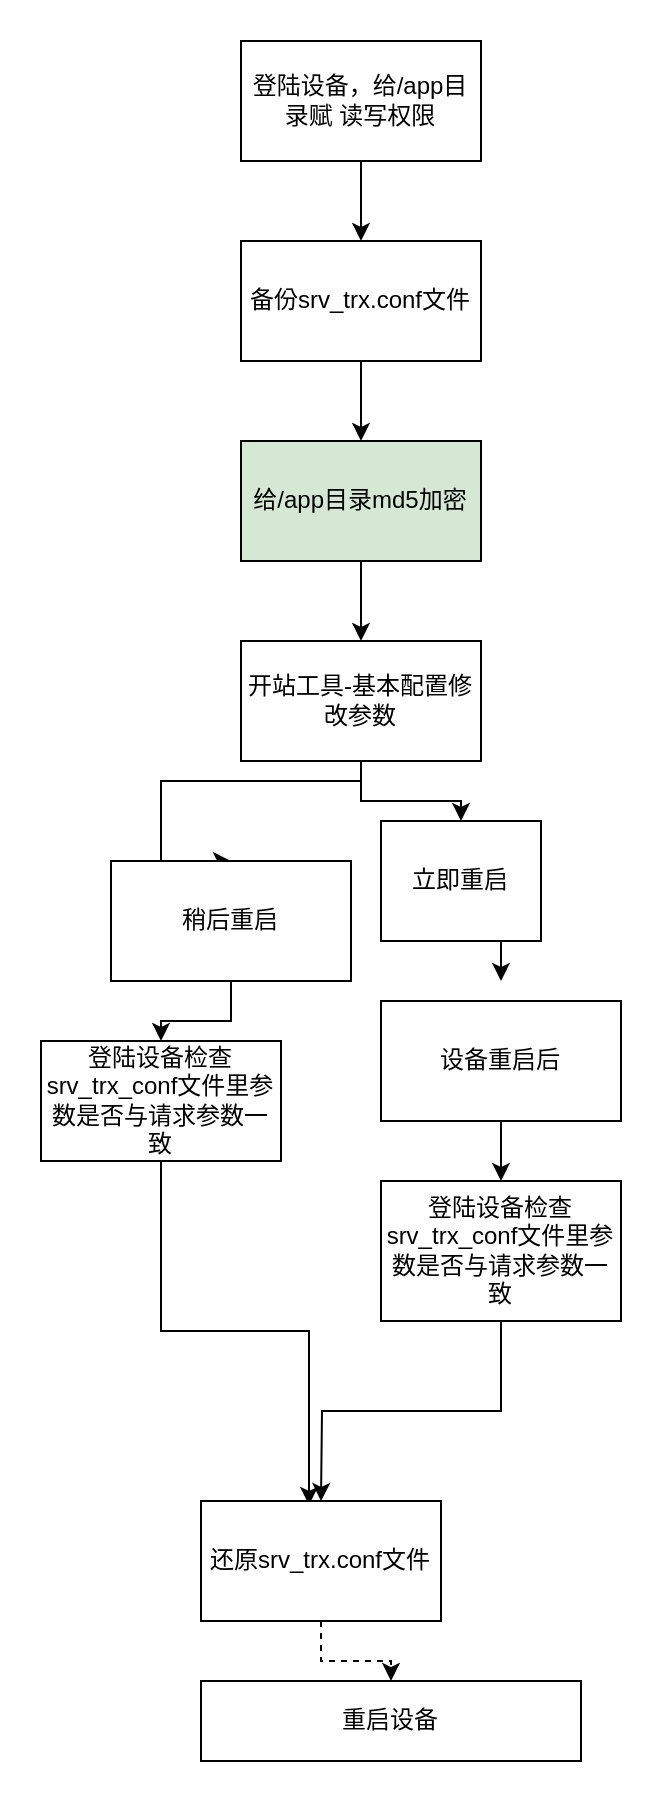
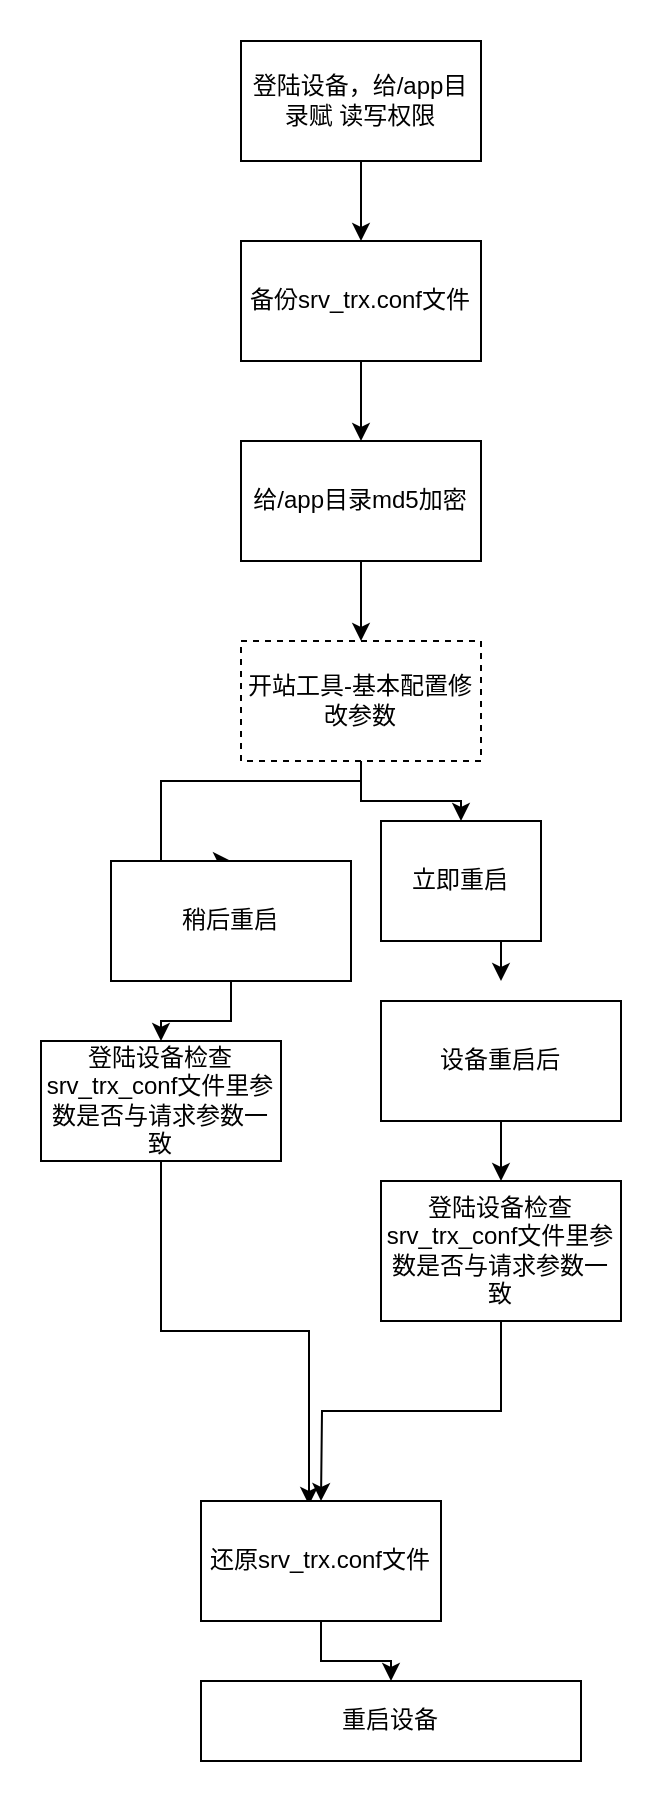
(361, 501) -> (361, 501)
(361, 701) -> (361, 701)
(341, 1661) -> (341, 1661)
